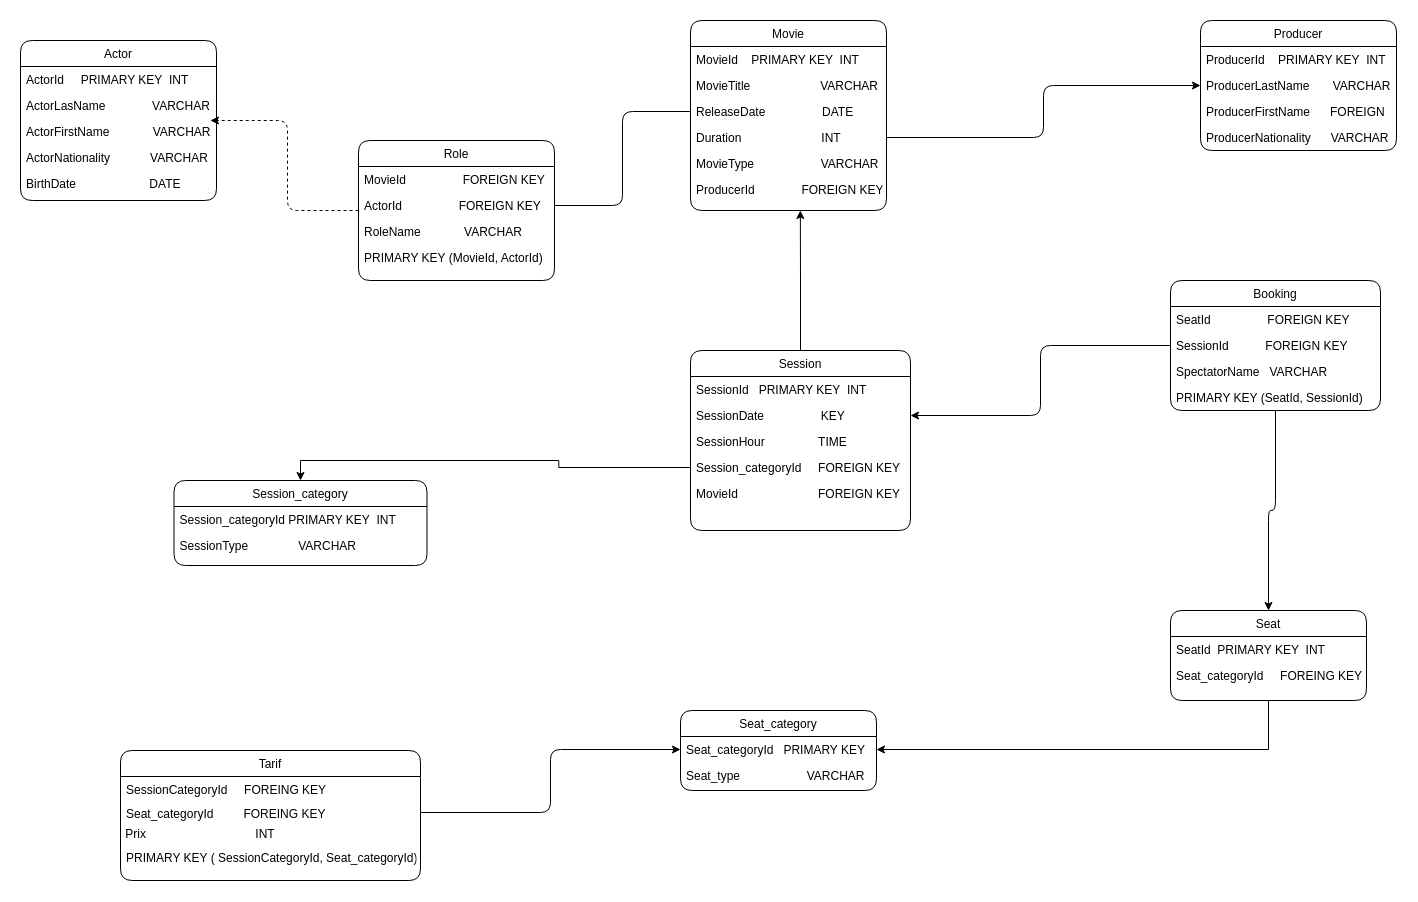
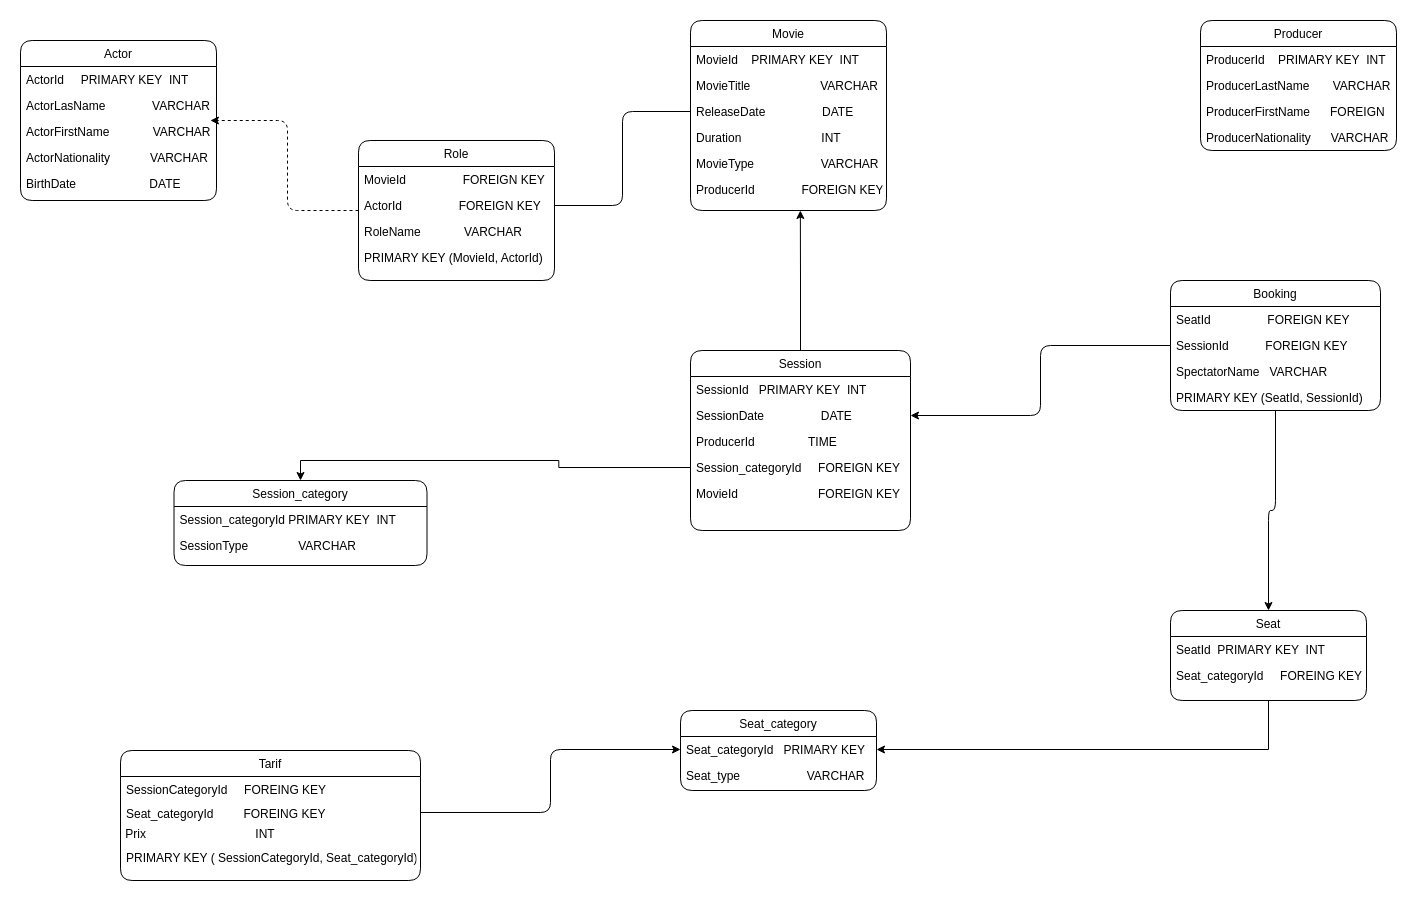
(1044, 115) -> none
(786, 416) -> (789, 416)
(799, 442) -> (797, 442)
